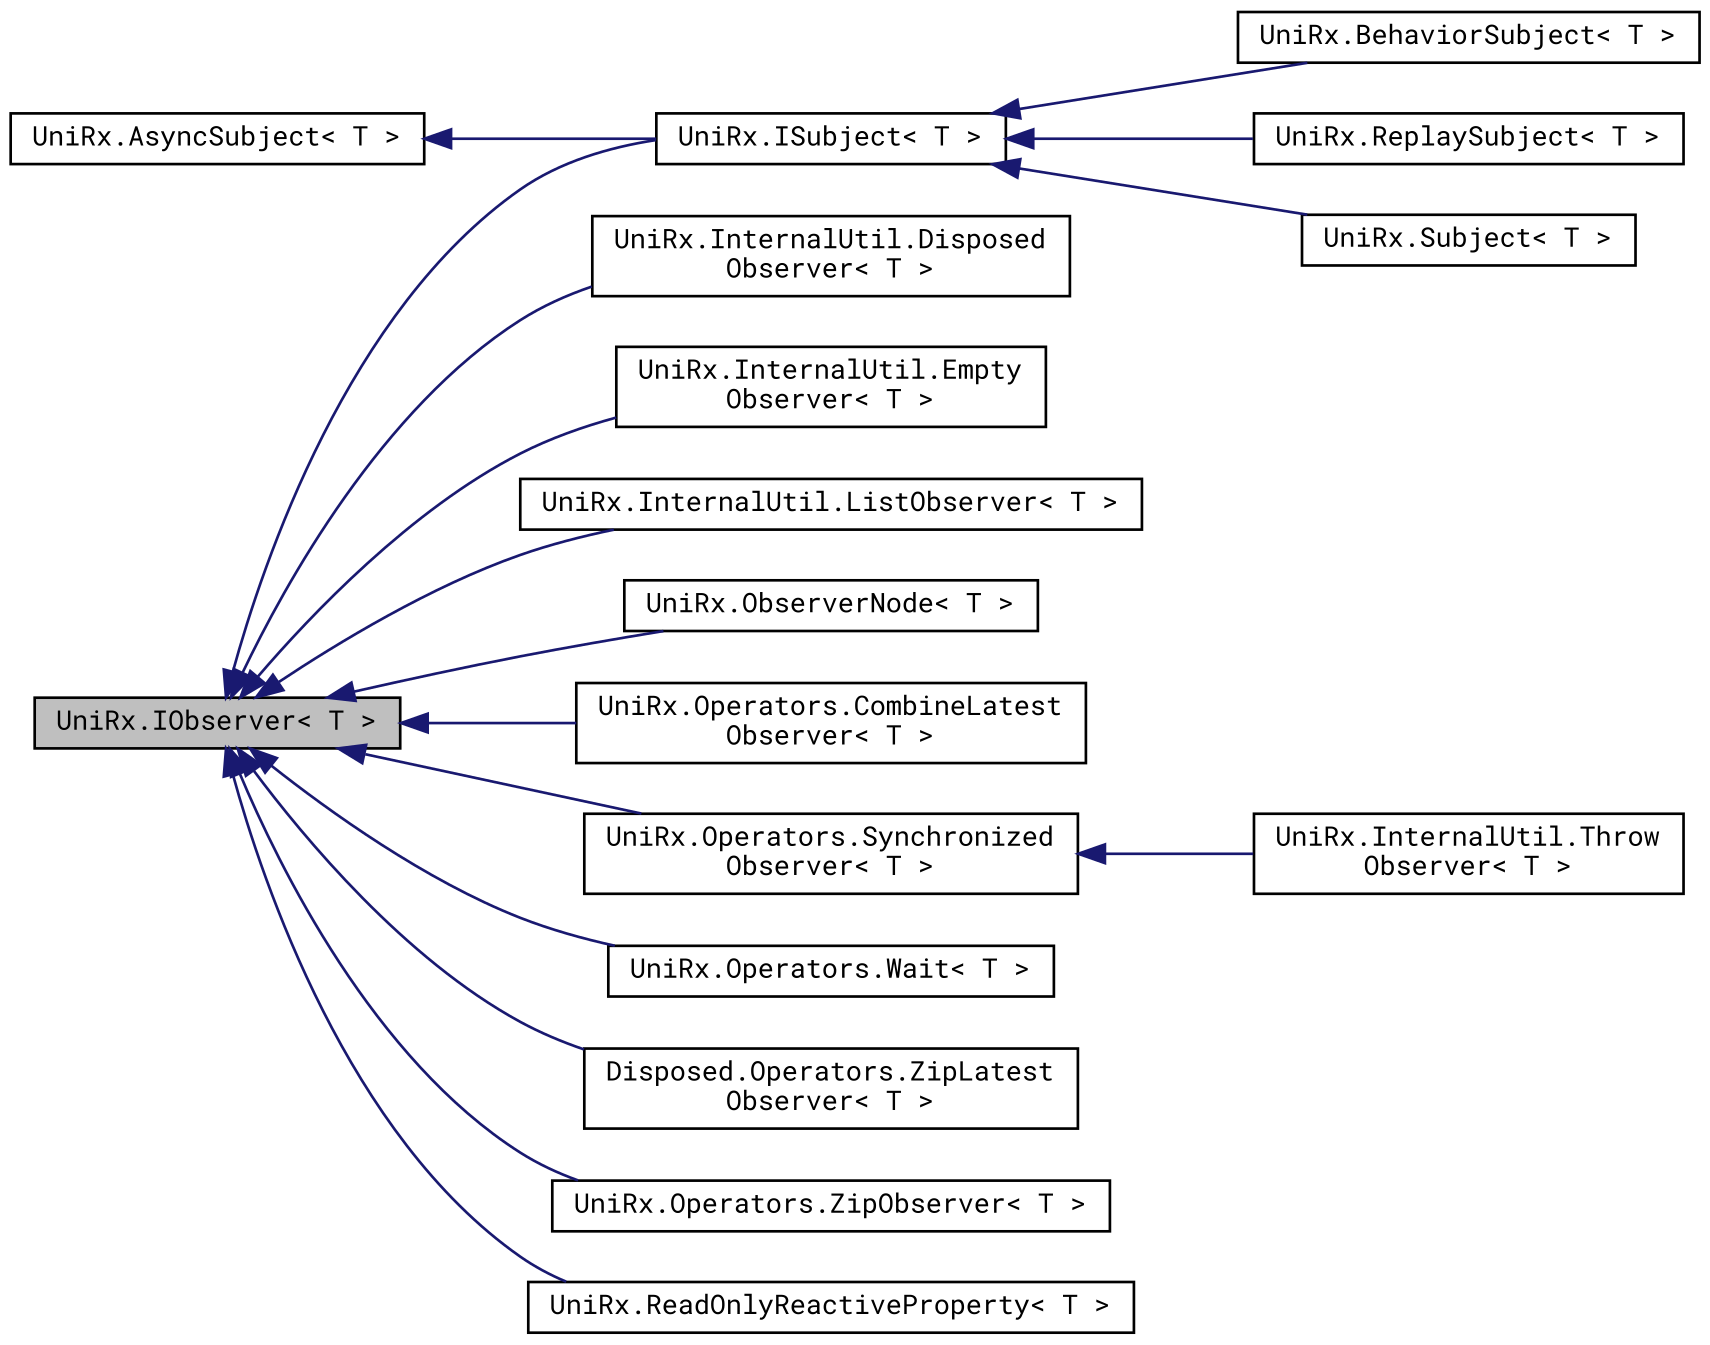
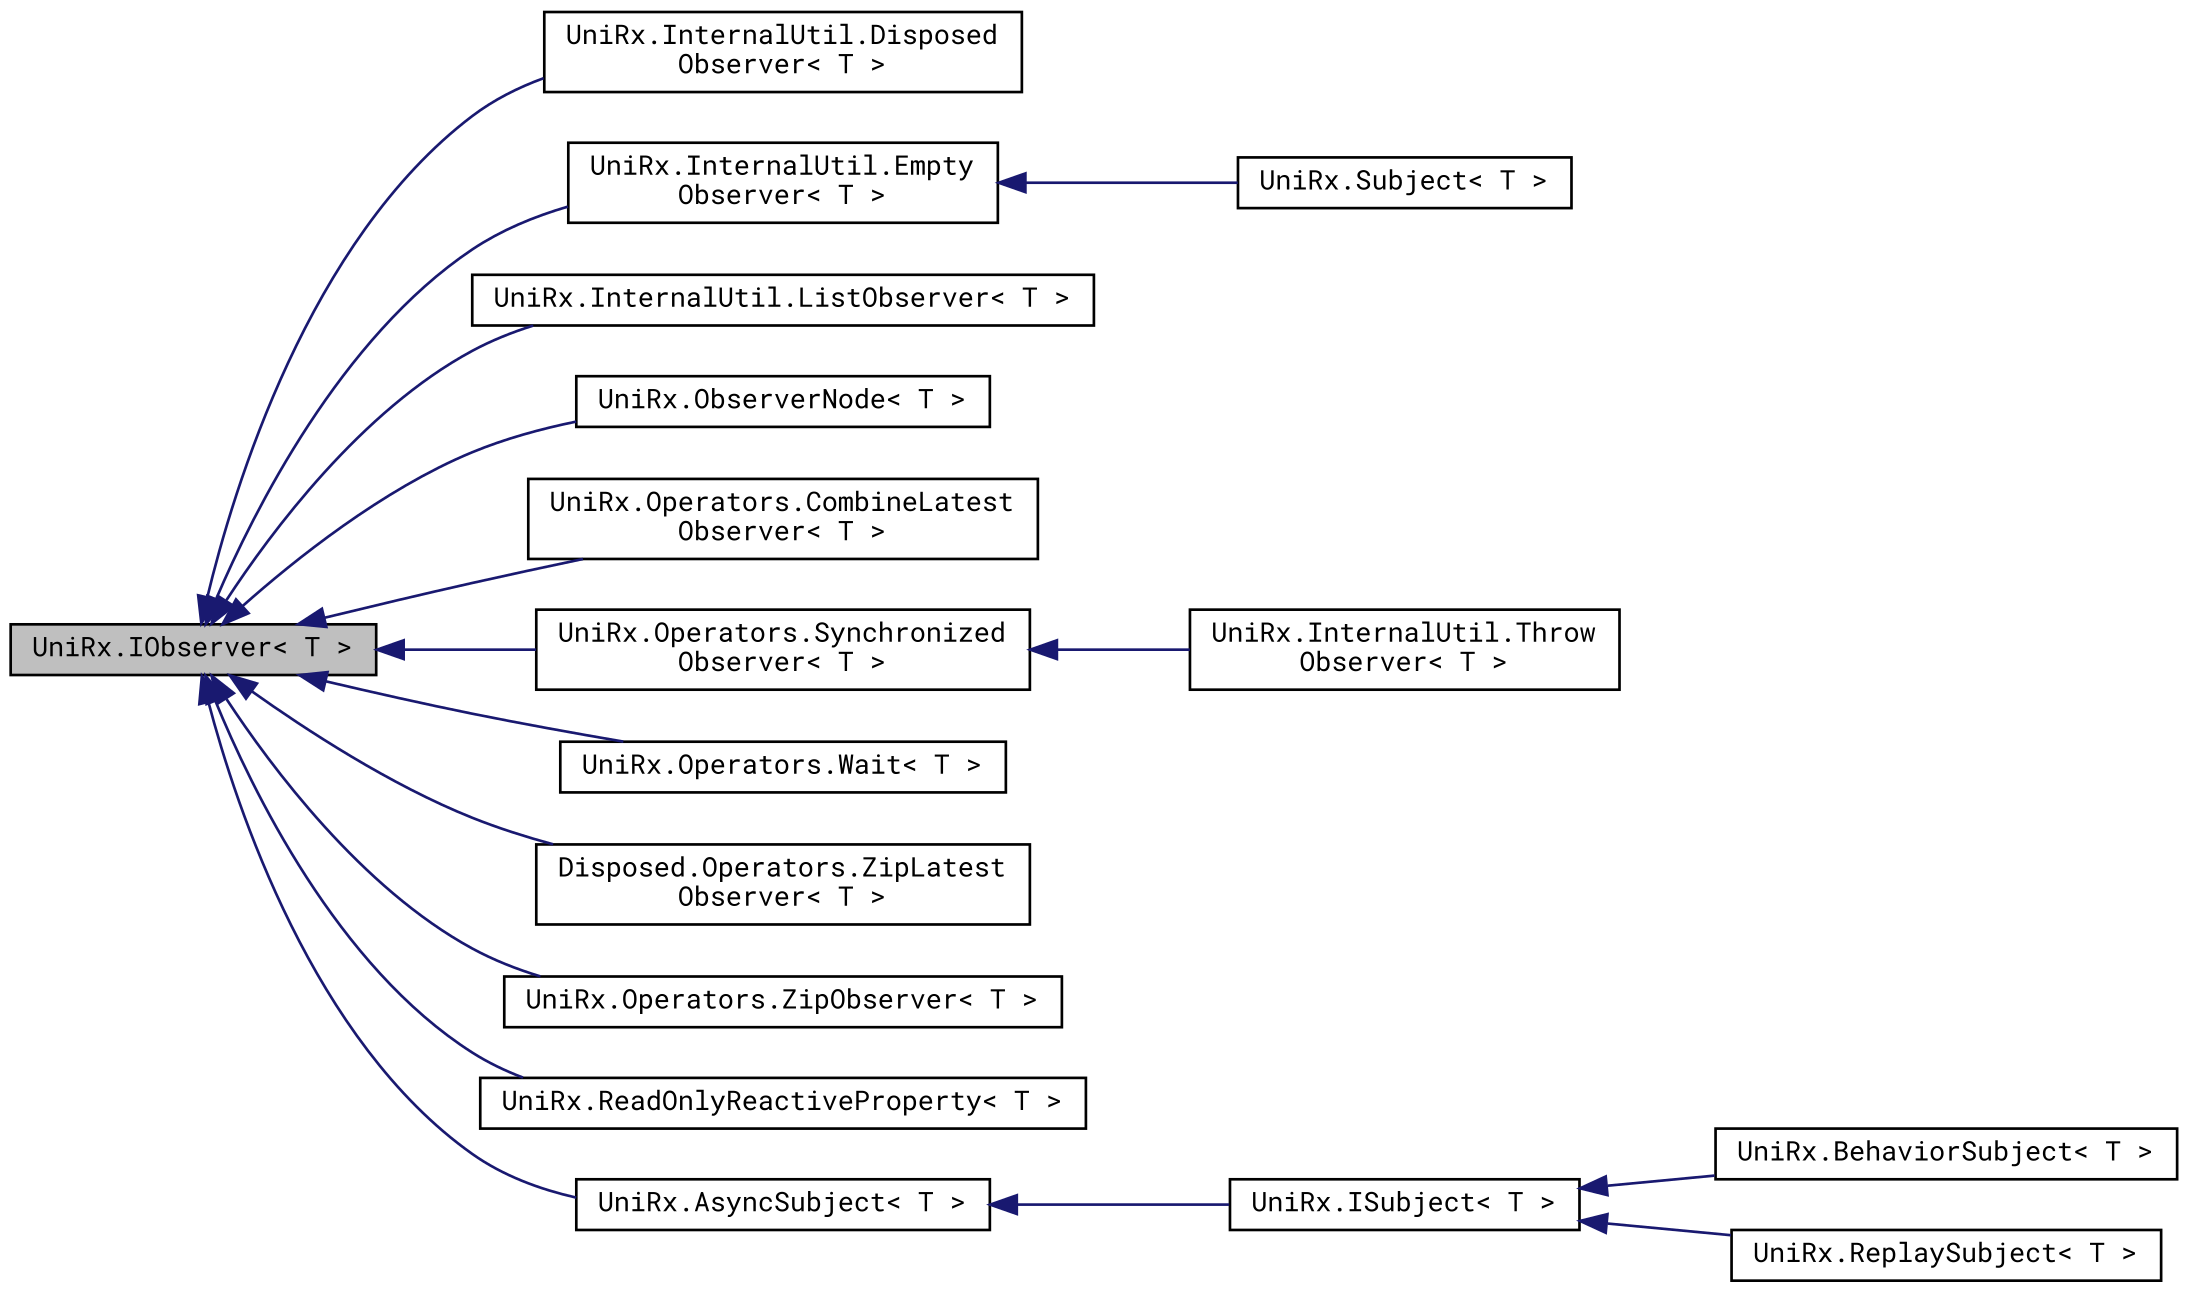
(1163, 192) -> (1132, 183)
(376, 345) -> (333, 999)
